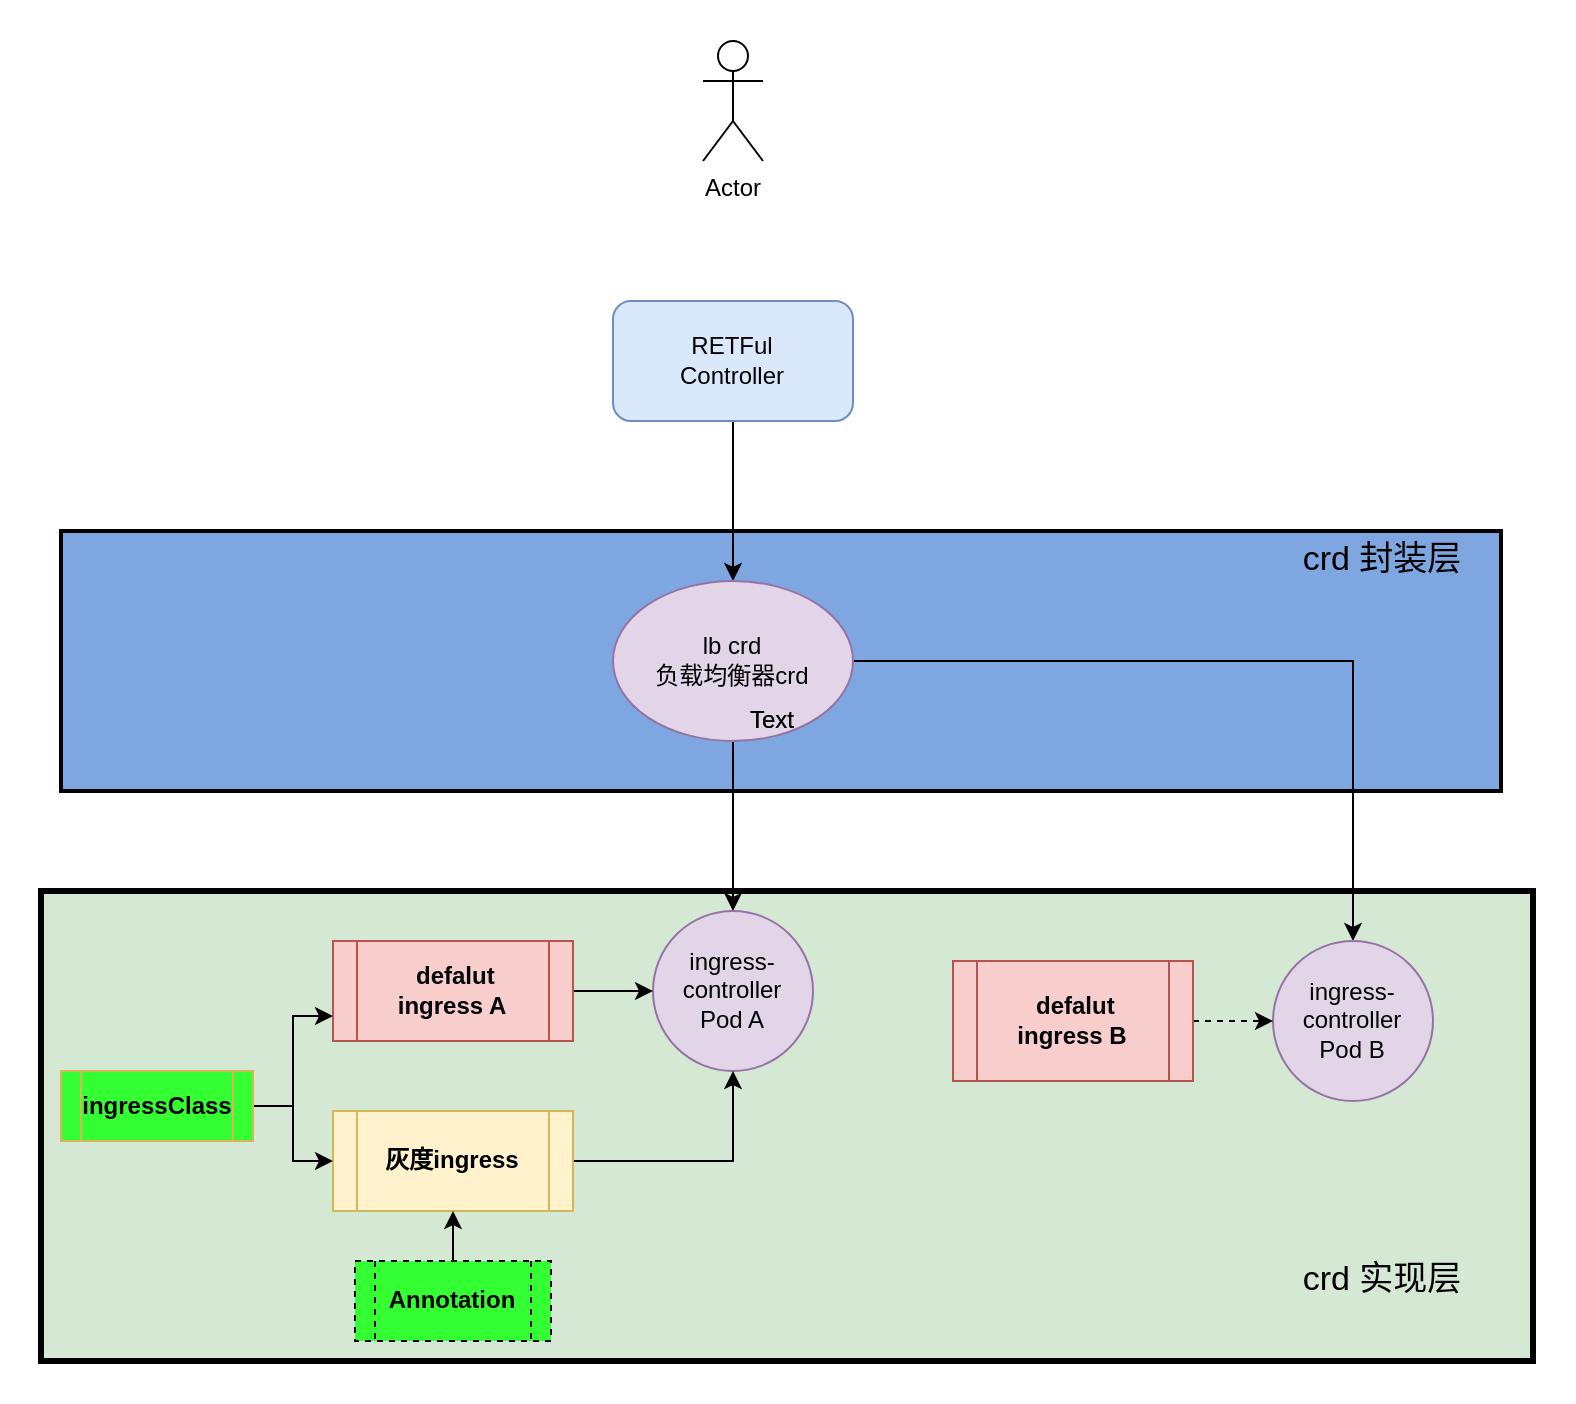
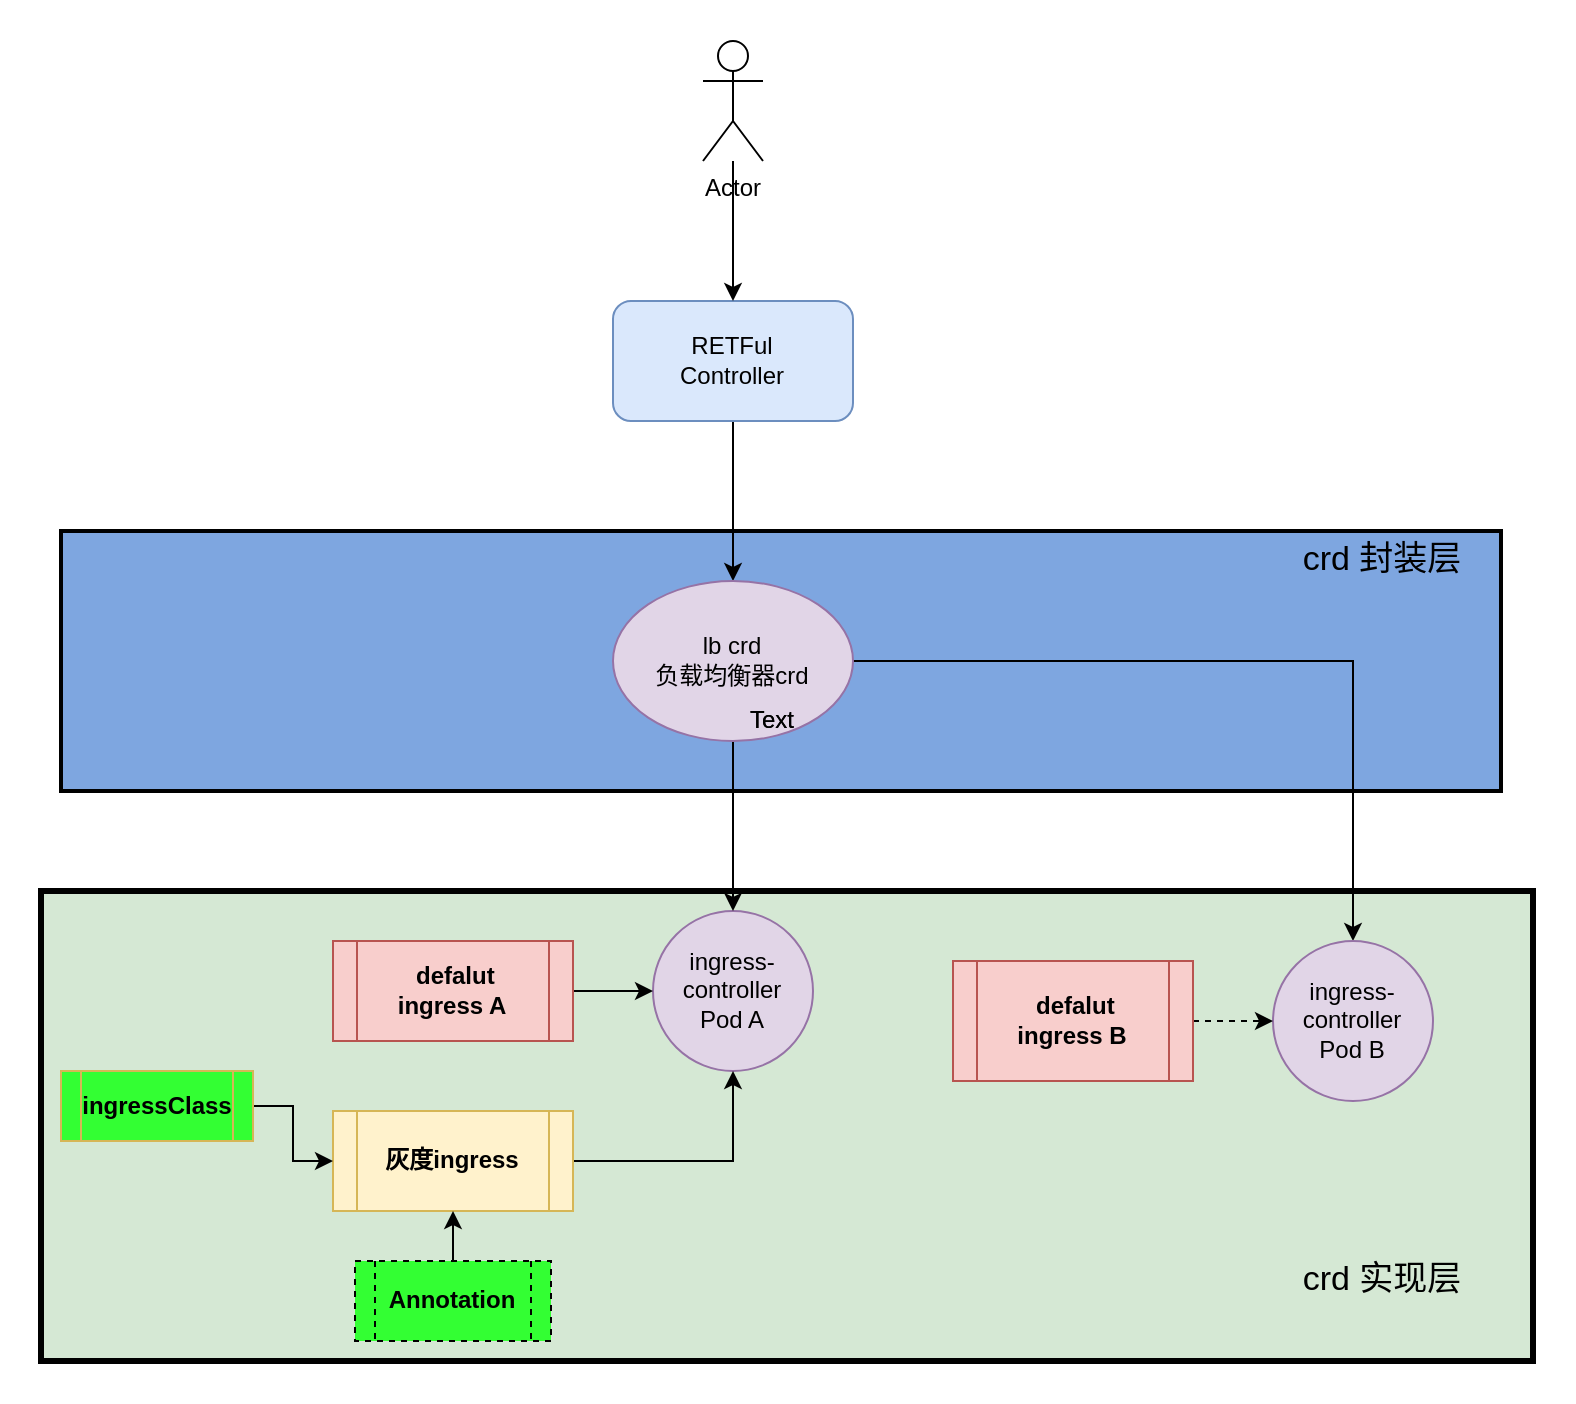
none -> (733, 224)
(293, 1046) -> none
